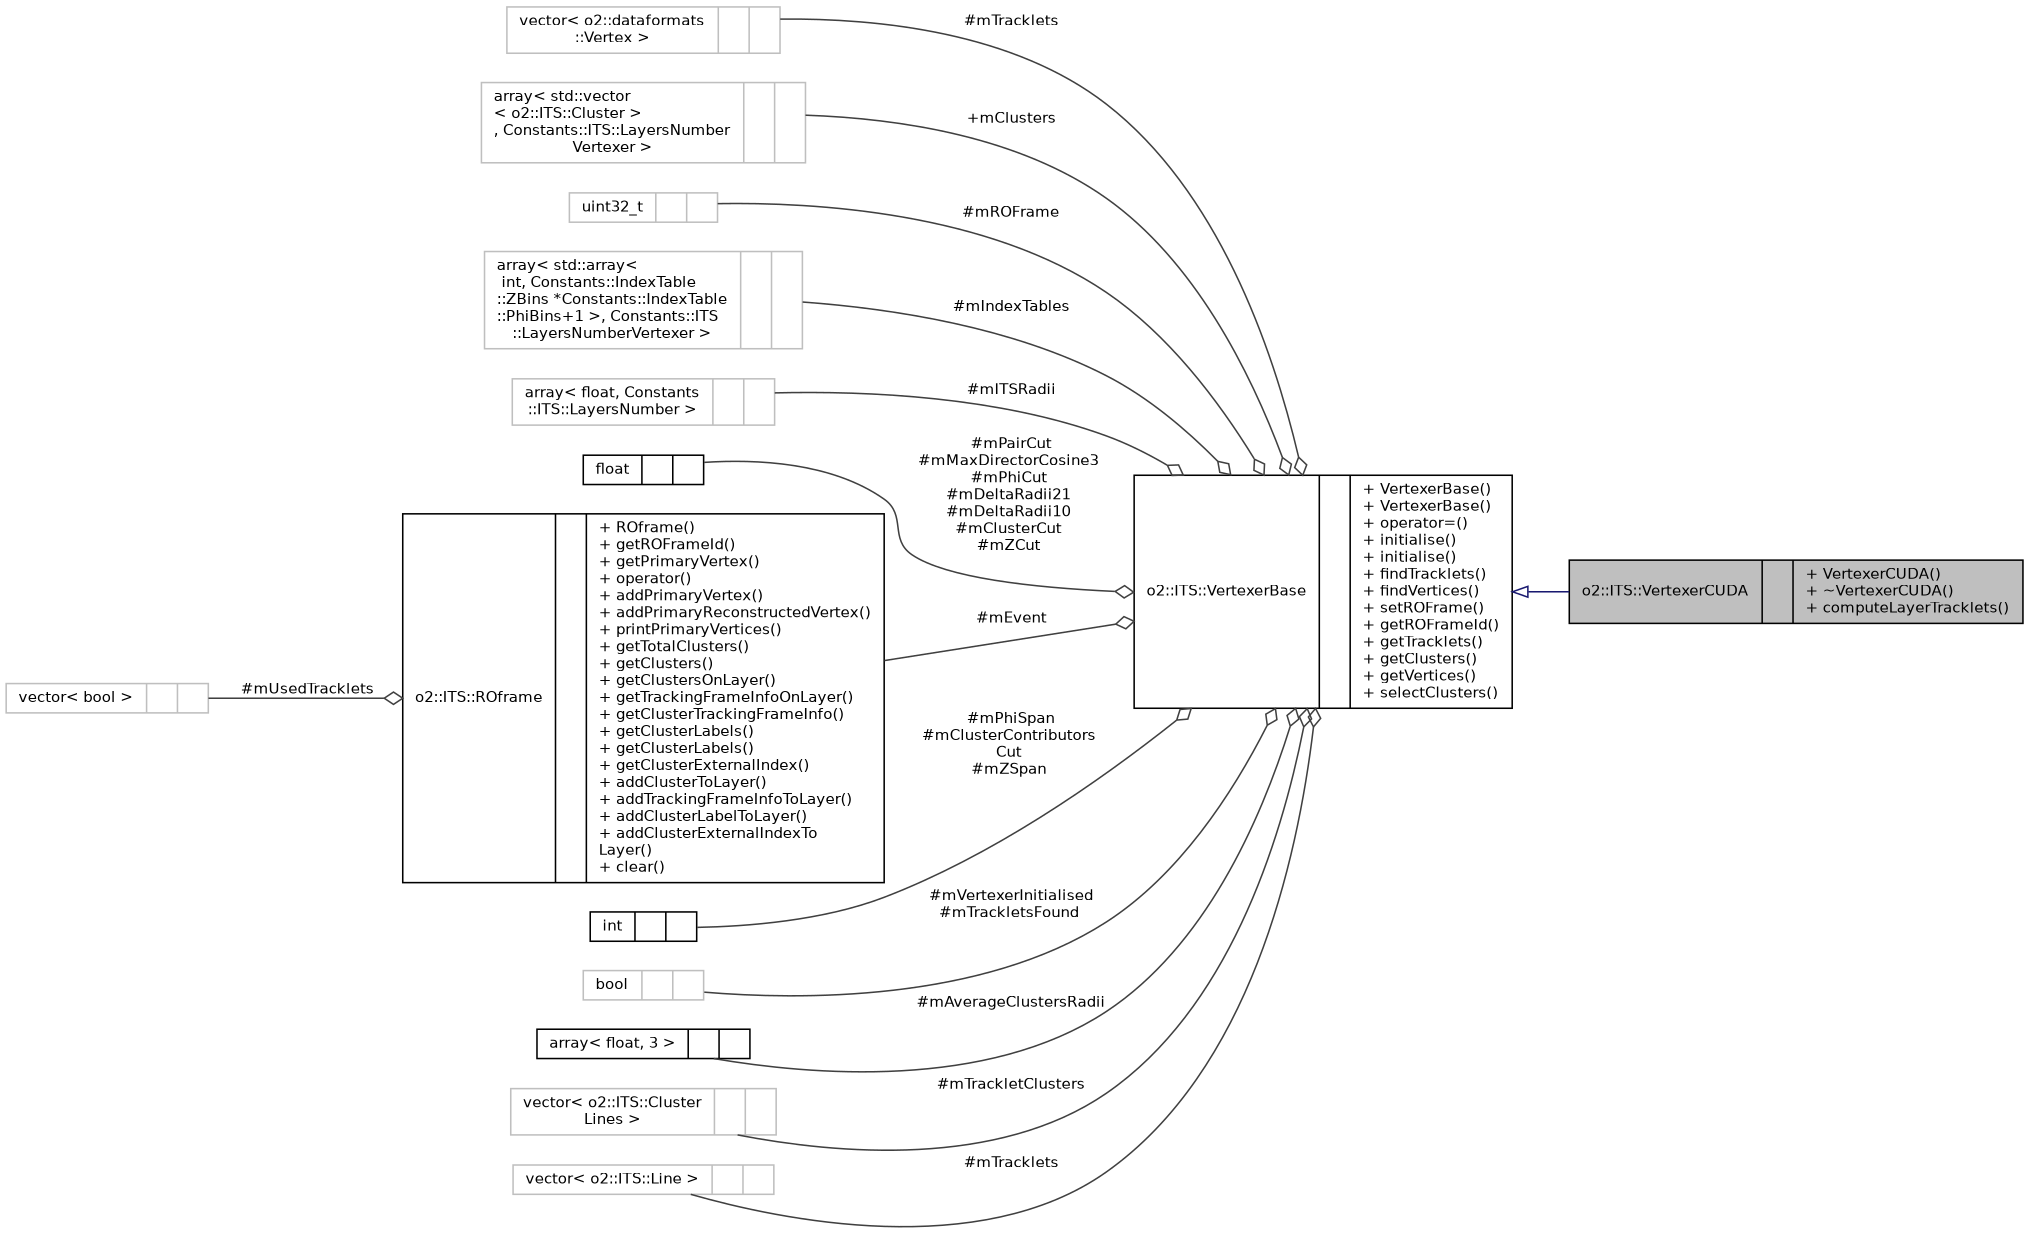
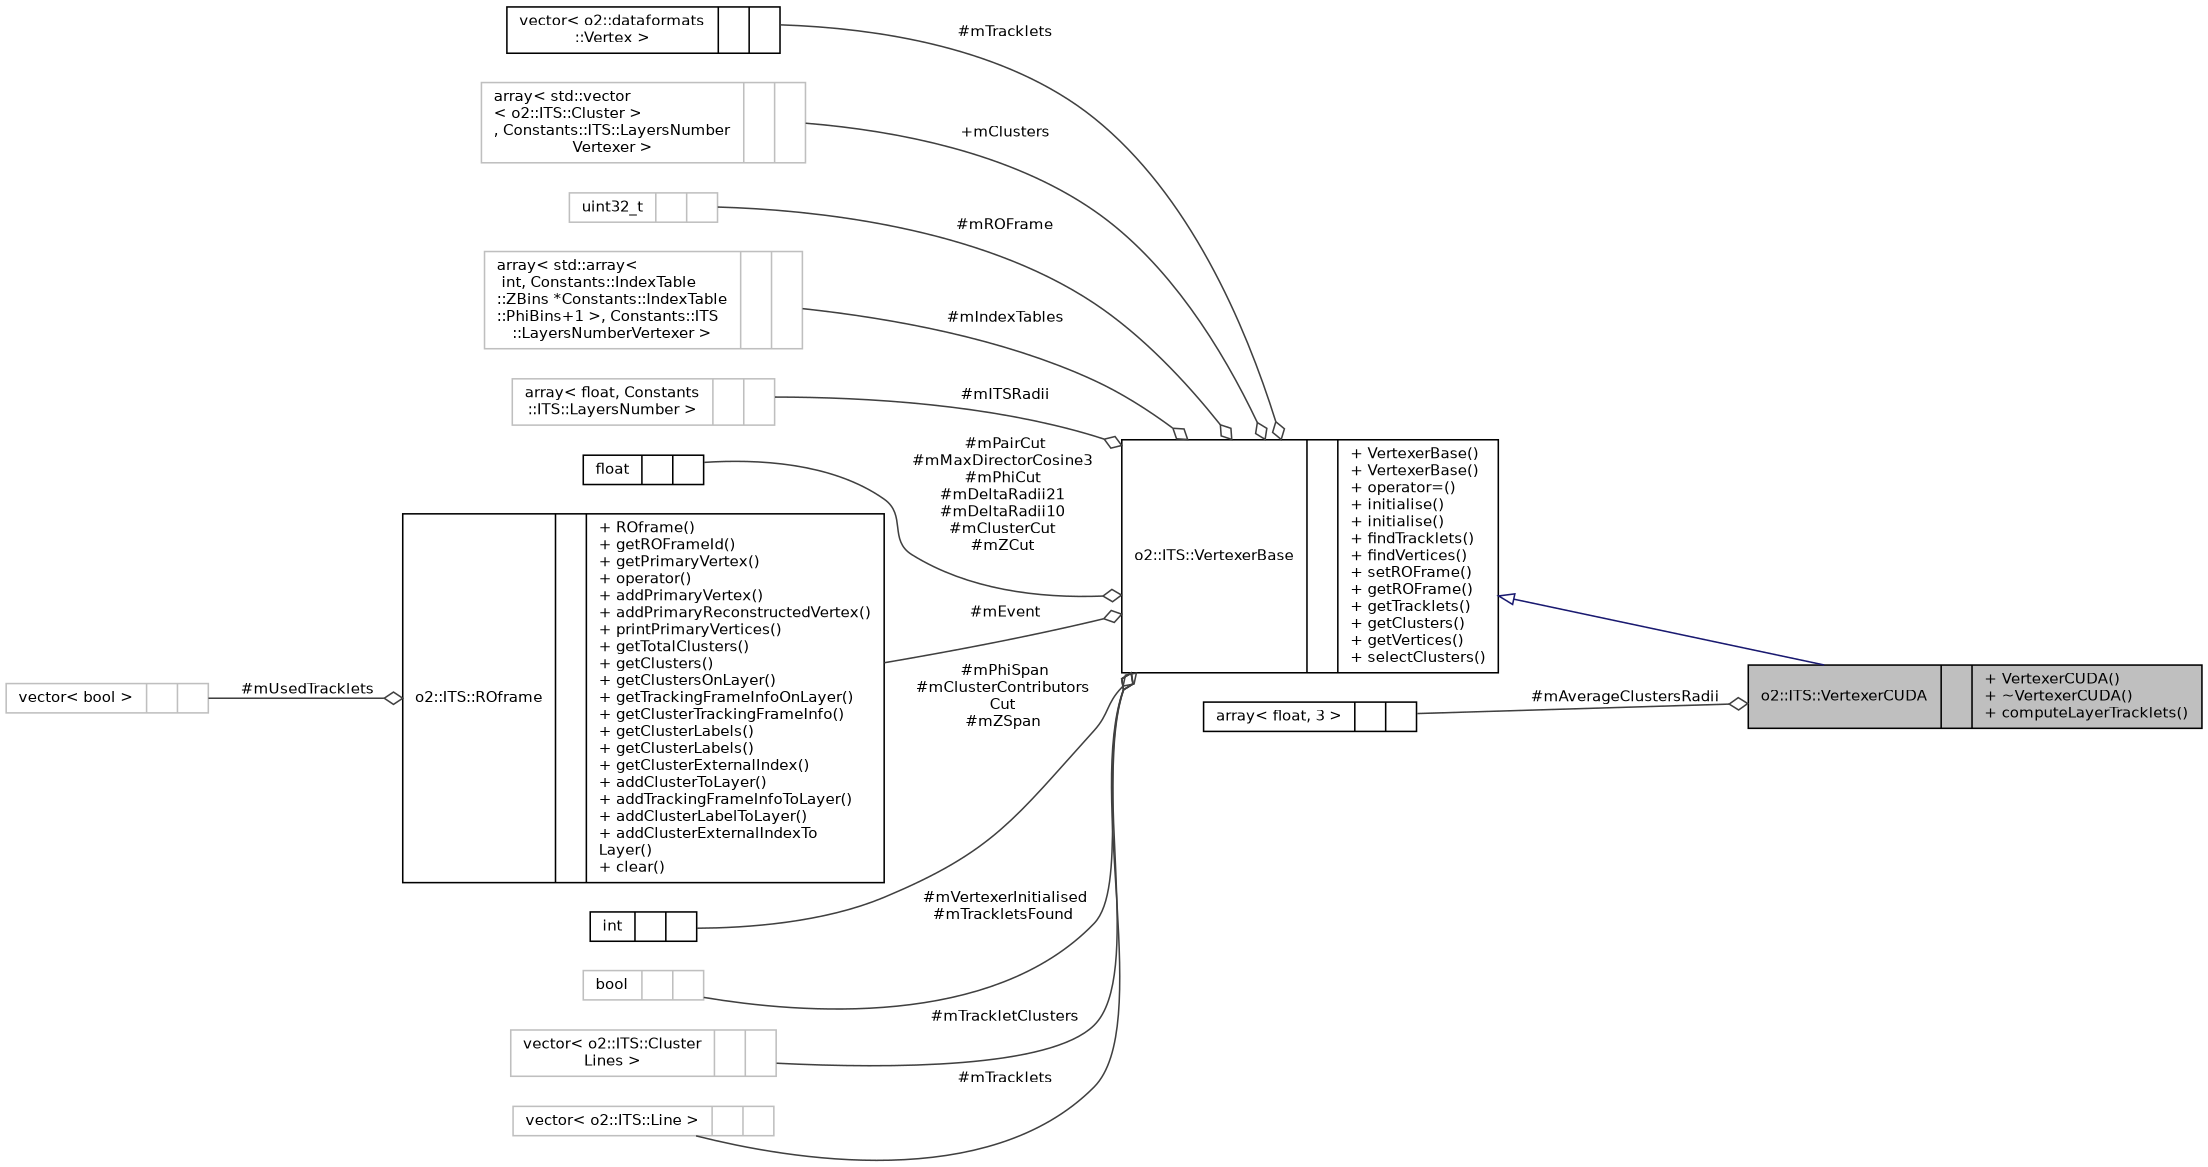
(643, 30) -> (643, 30)
(1431, 625) -> (1412, 589)
(1080, 1025) -> (1573, 709)
